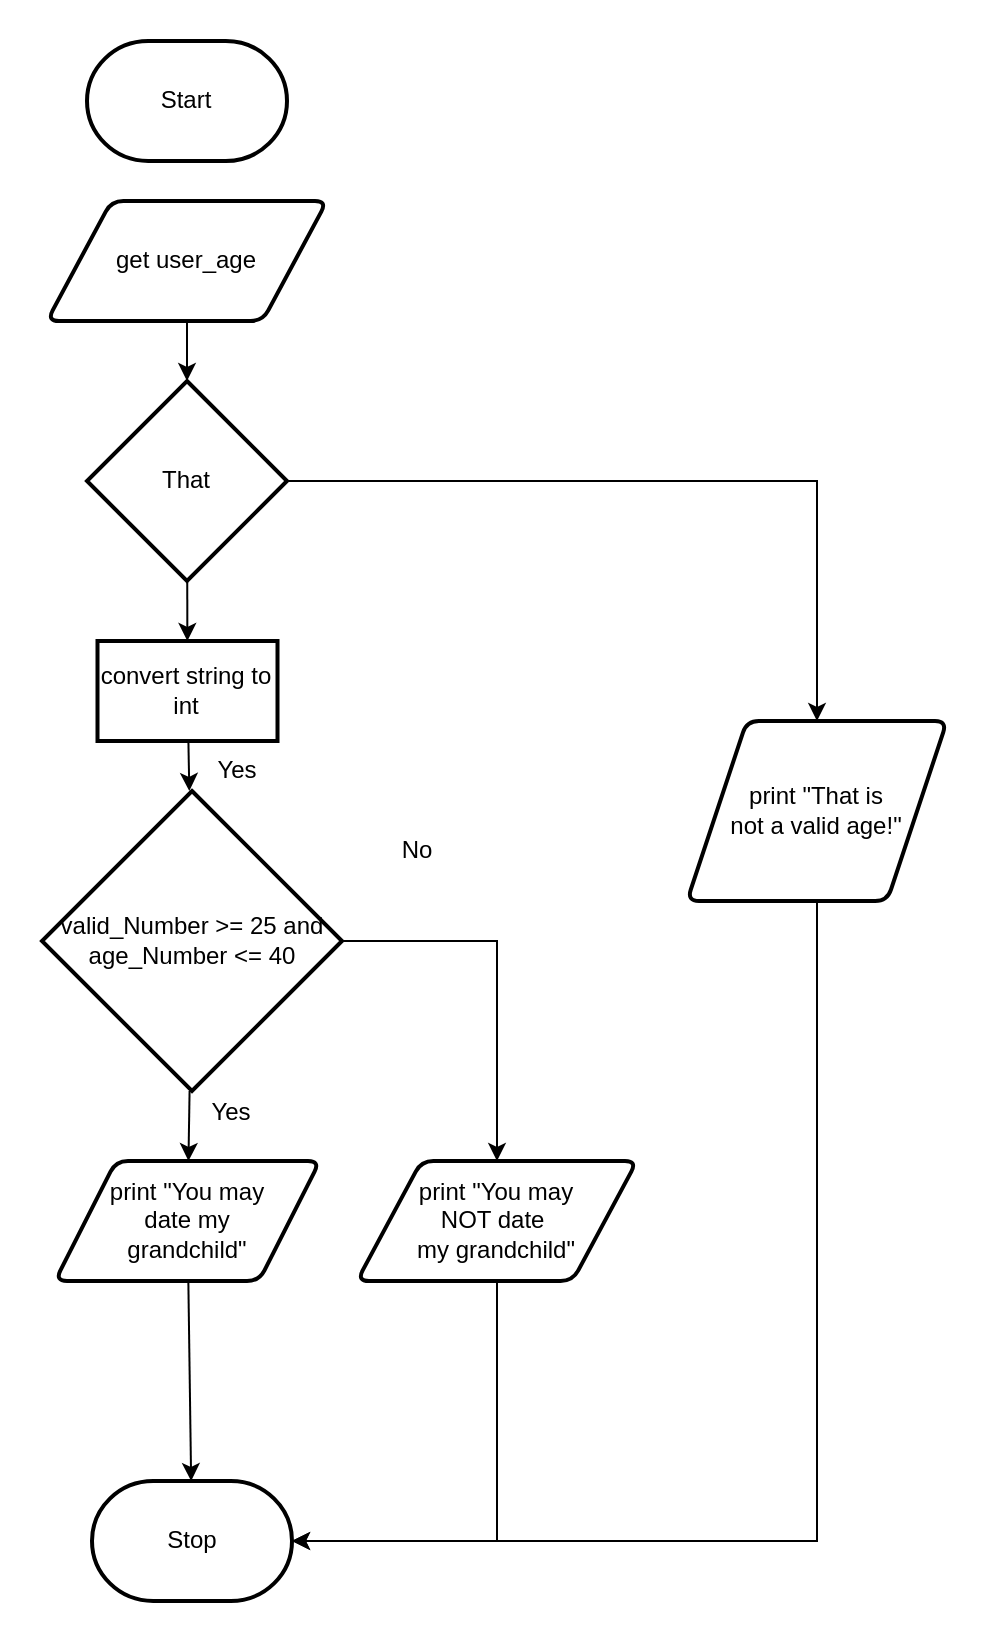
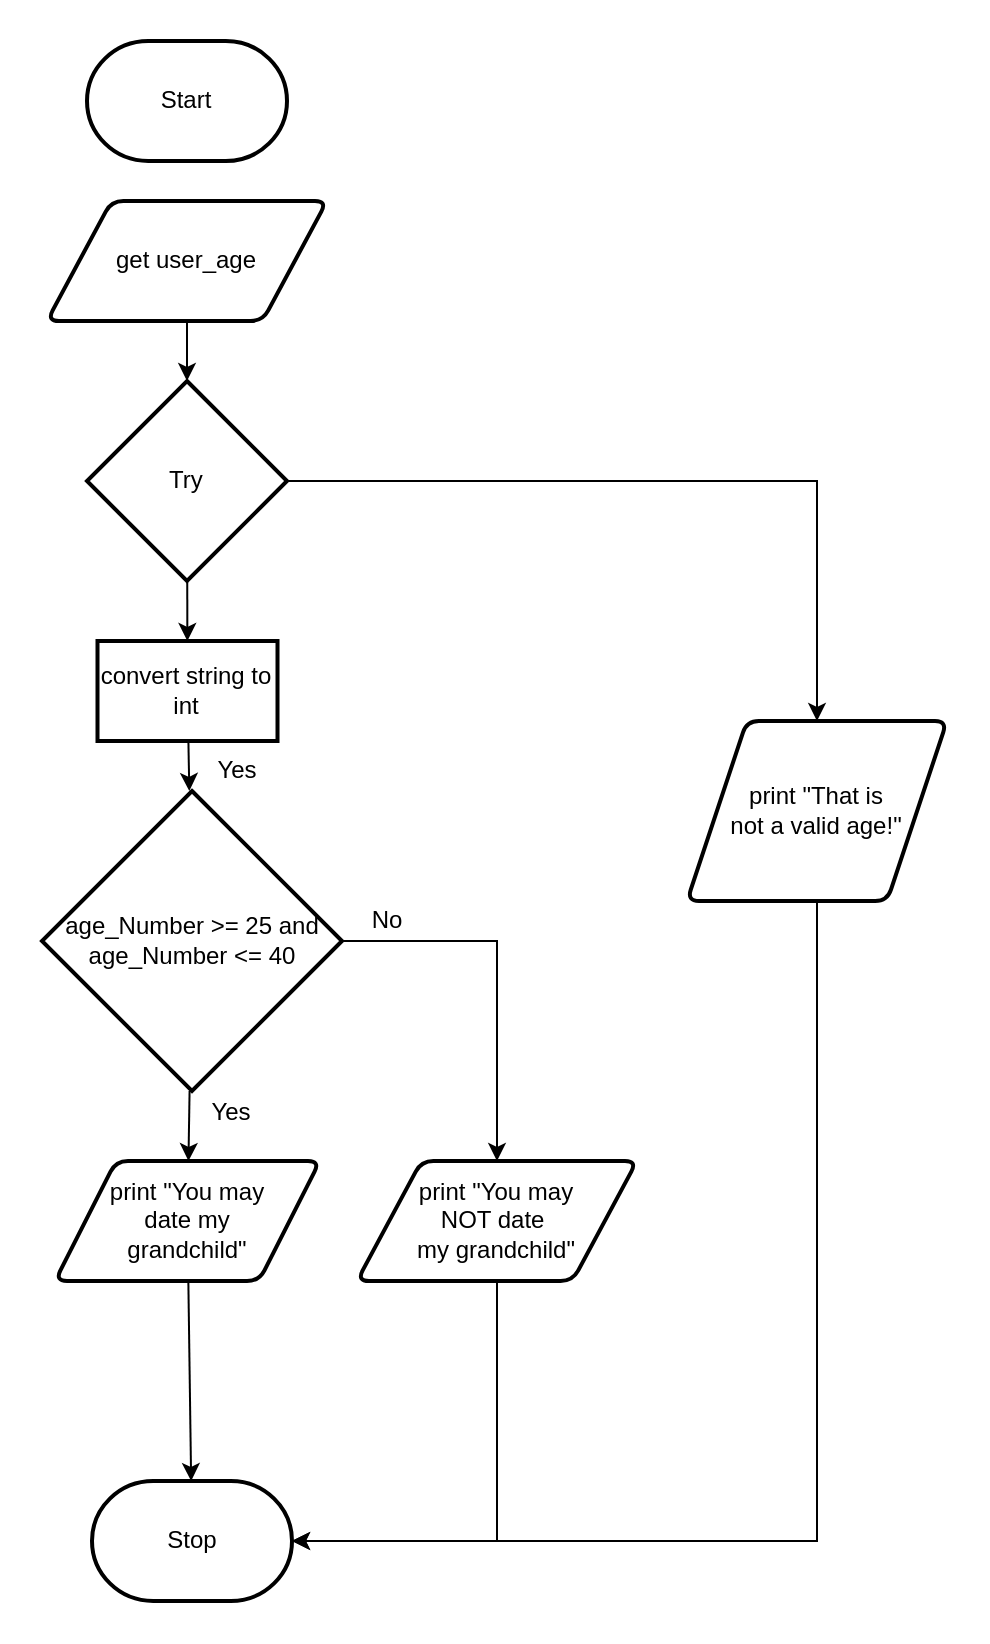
(187, 481) -> (187, 481)
(417, 851) -> (387, 921)
(193, 941) -> (193, 941)
